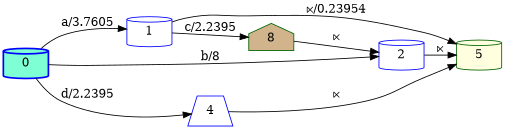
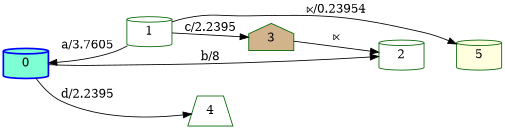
(78, 31) -> (93, 57)
(149, 32) -> (149, 32)
(271, 38) -> (271, 38)
(402, 55) -> (402, 55)
(436, 55) -> none
(342, 106) -> none
(210, 111) -> (210, 111)
